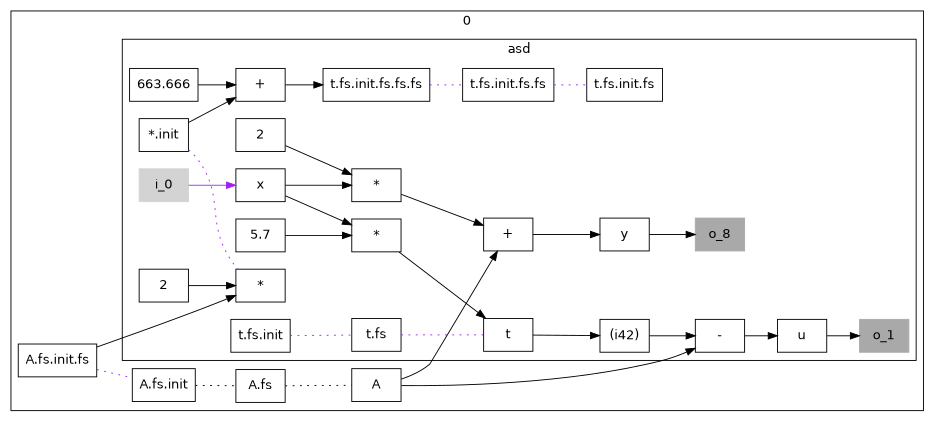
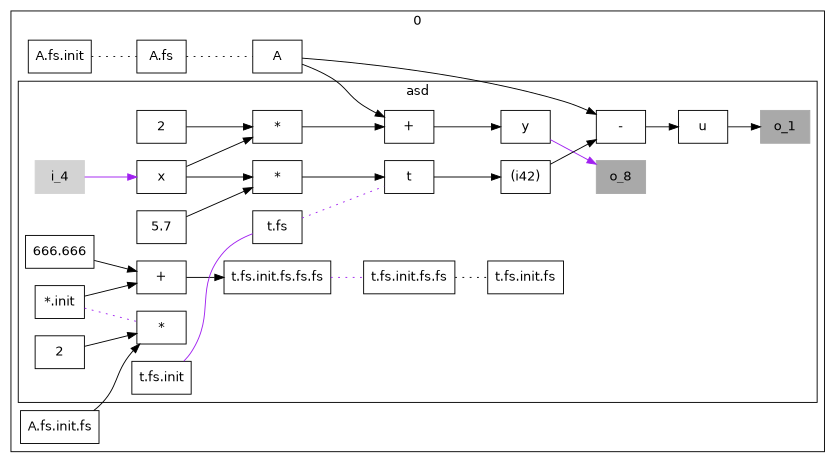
(164, 85) -> (60, 252)
(570, 85) -> (471, 277)
(164, 185) -> (60, 177)
(668, 235) -> (567, 149)
(321, 335) -> (207, 290)
(115, 374) -> none
